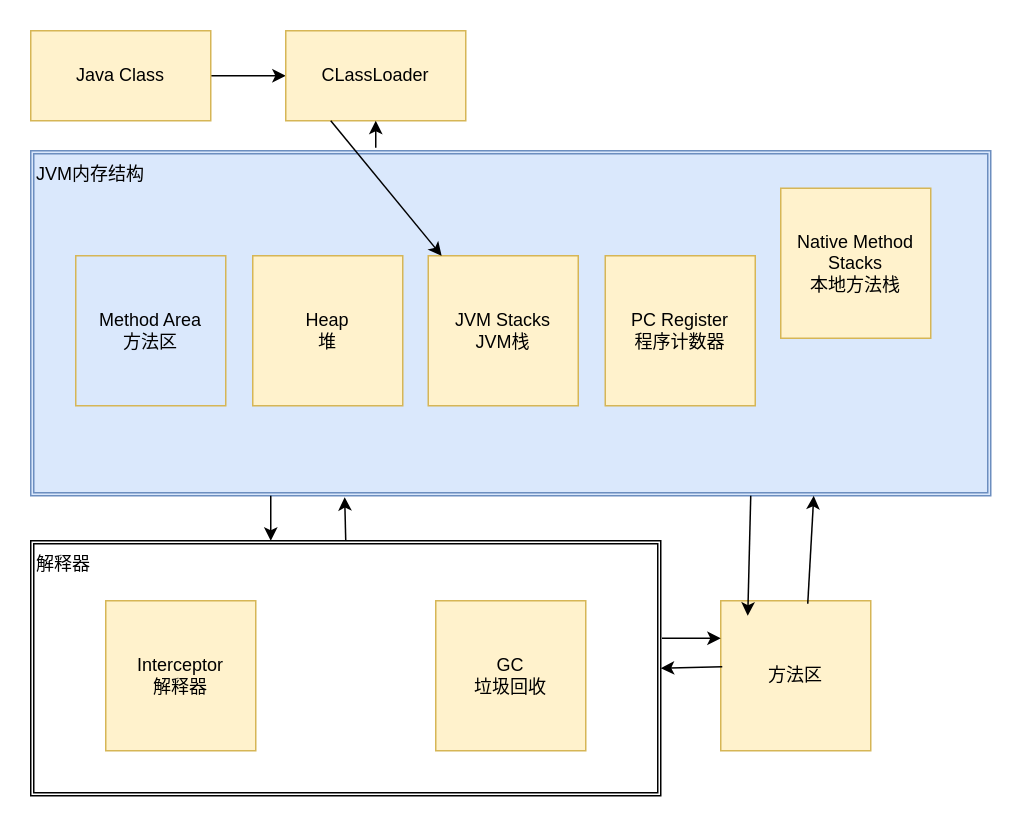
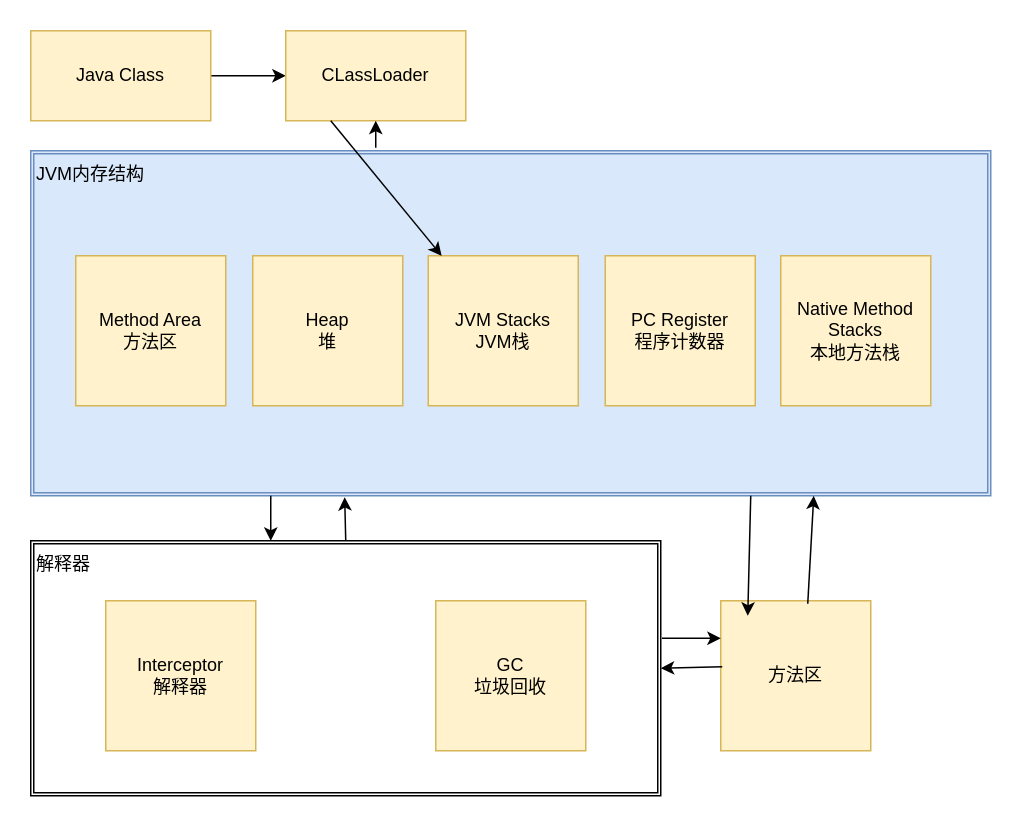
(856, 263) -> (856, 331)
(151, 331) -> (151, 331)
